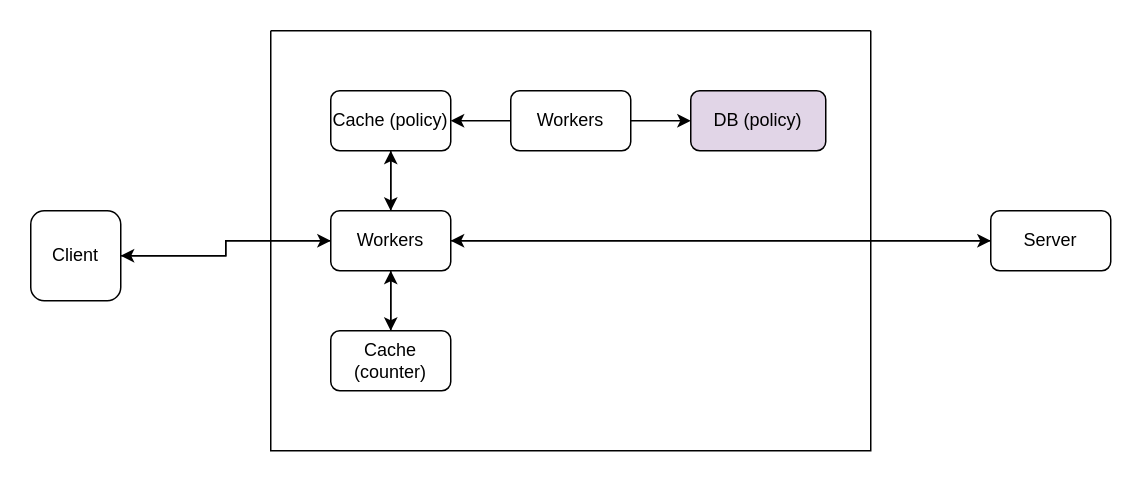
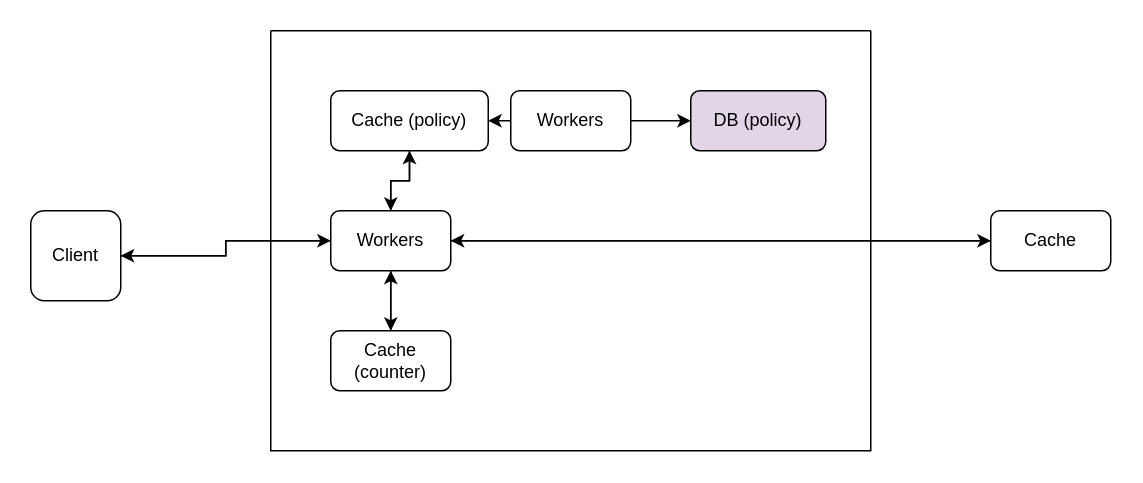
(391, 121) -> (410, 121)
(1051, 241) -> (1051, 241)
